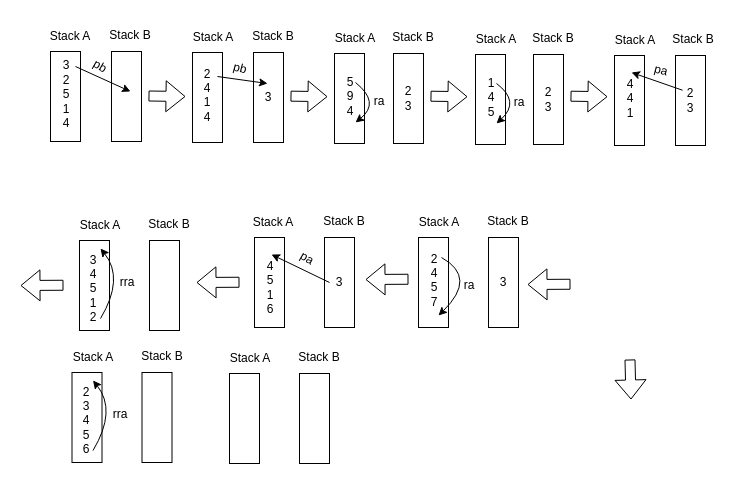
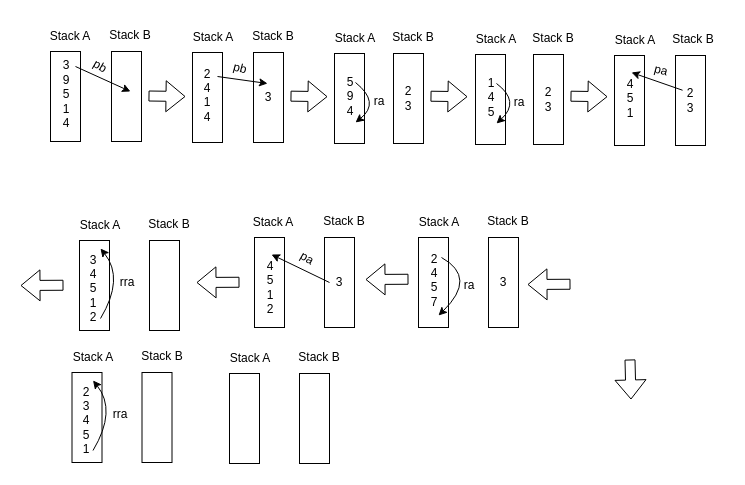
(67, 102) -> (67, 102)
(631, 106) -> (631, 106)
(271, 288) -> (271, 288)
(87, 421) -> (87, 421)
